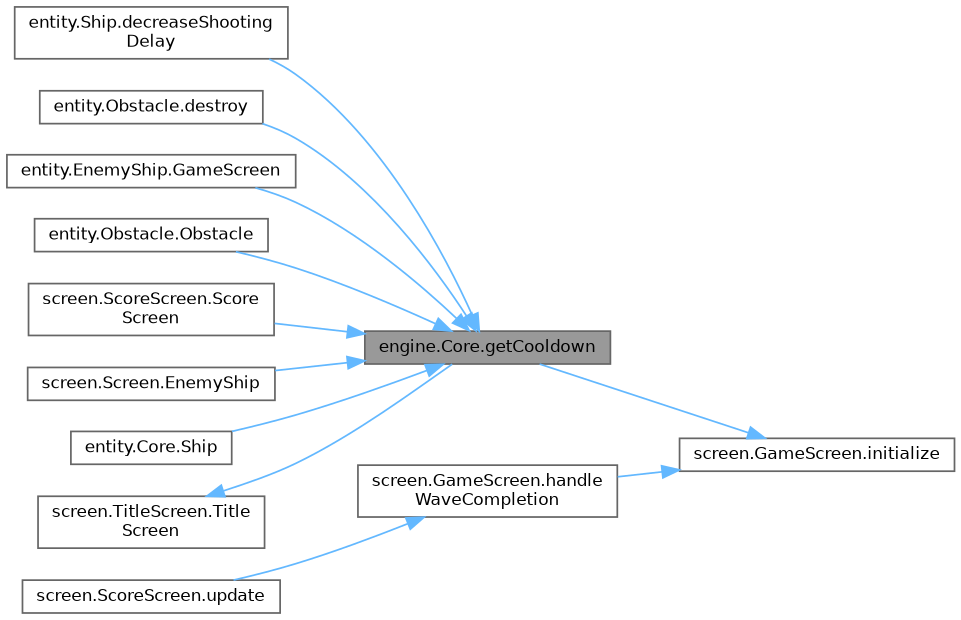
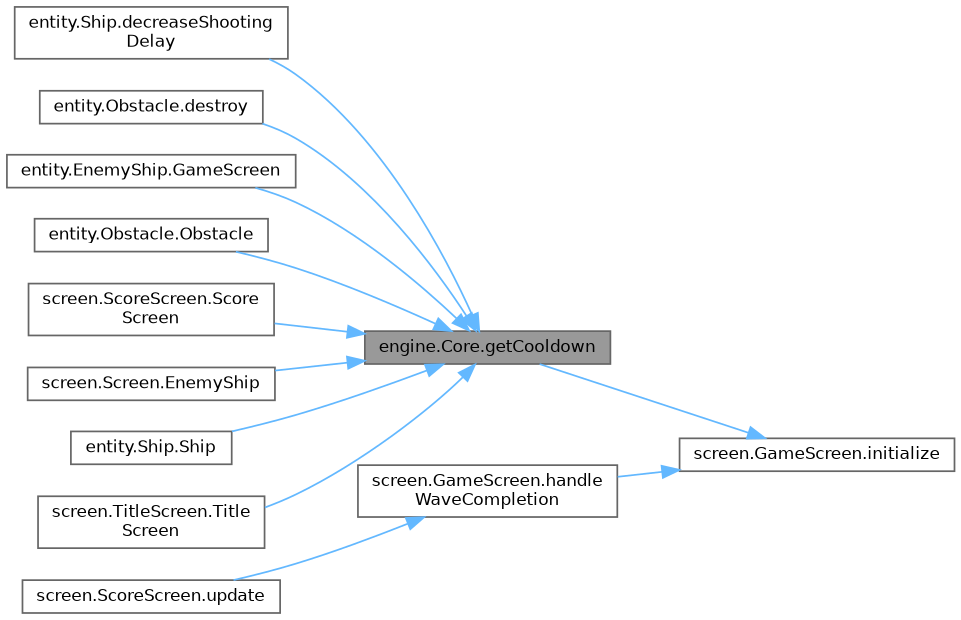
(343, 438) -> (370, 451)
(151, 448) -> (151, 448)
